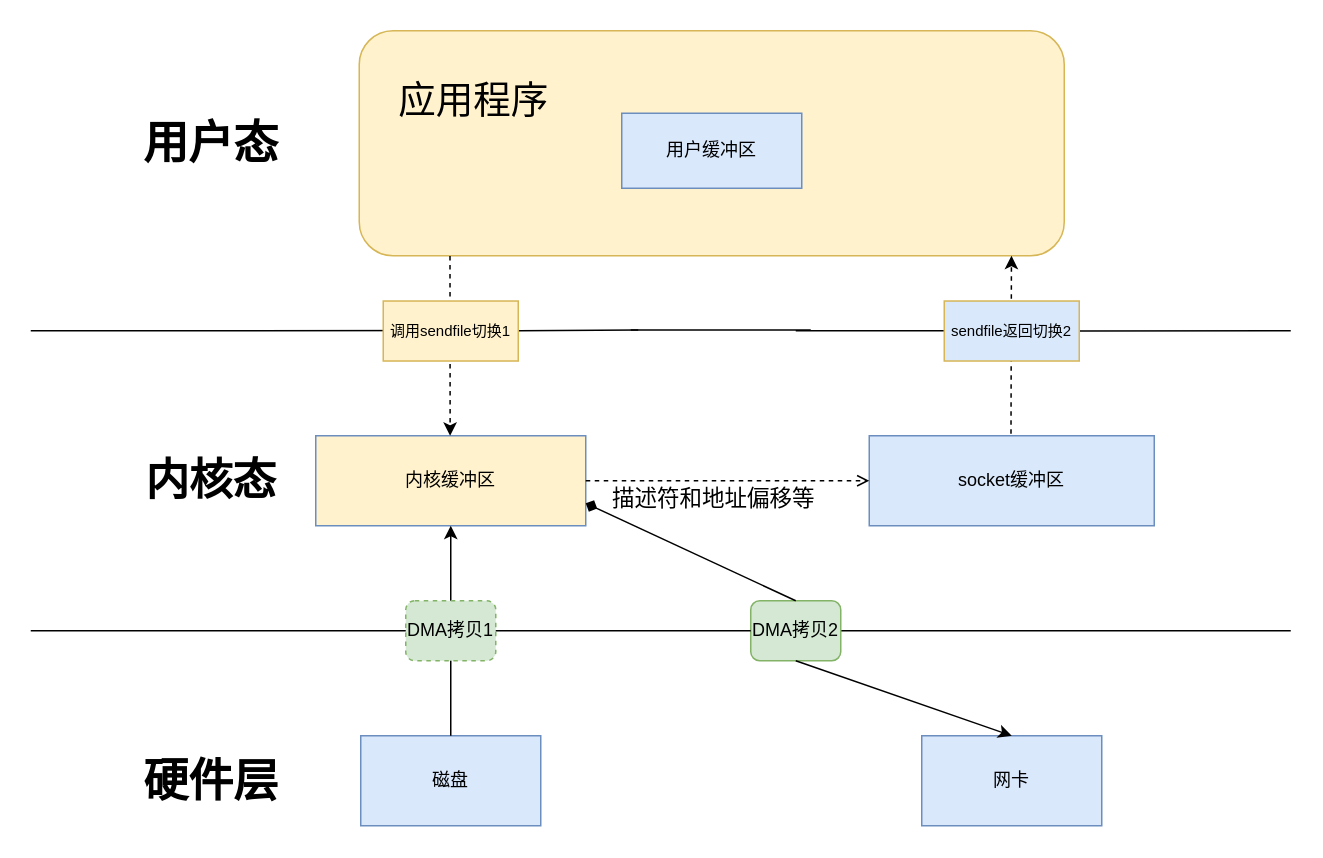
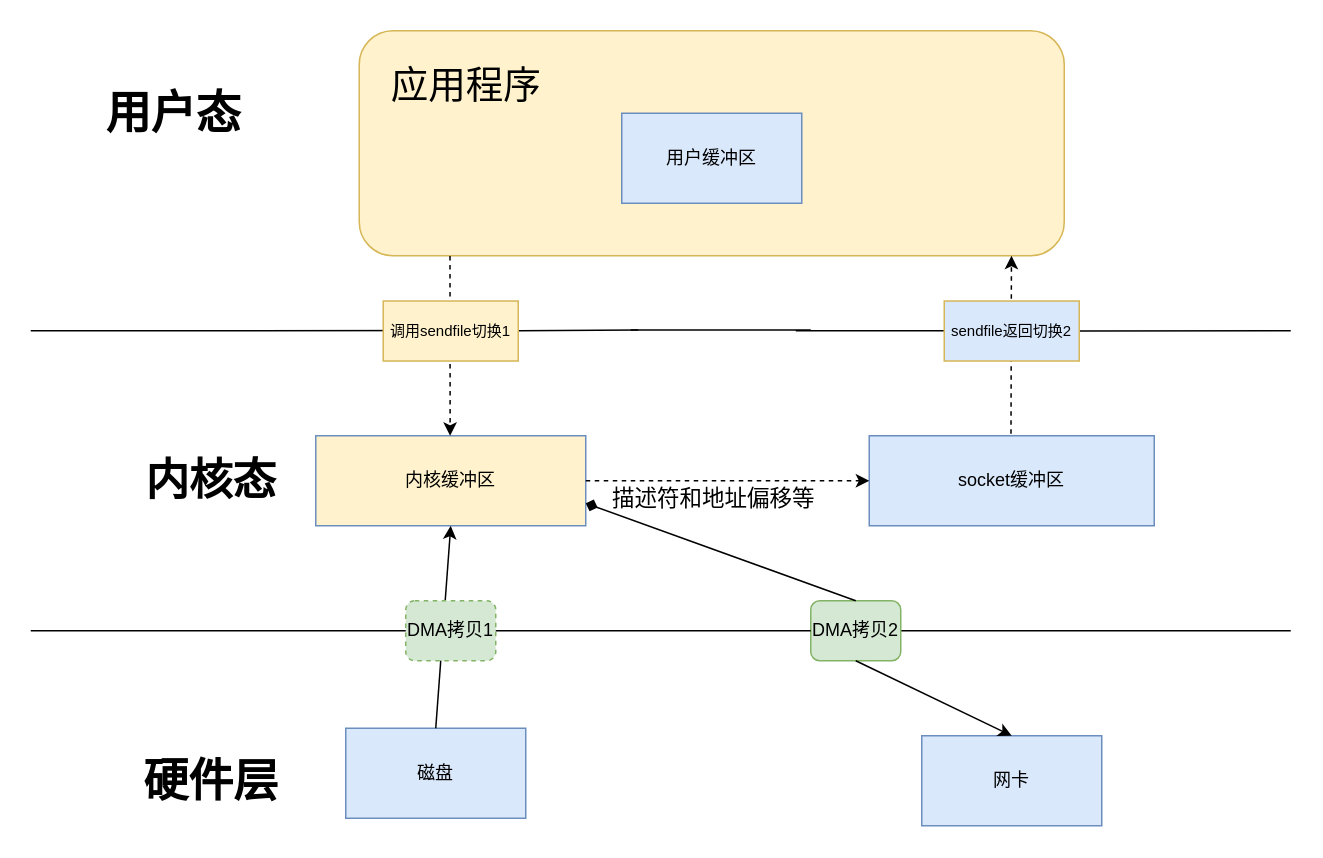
(473, 98) -> (466, 83)
(211, 143) -> (173, 113)
(712, 151) -> (712, 158)
(861, 481) -> (858, 481)
(796, 631) -> (856, 631)
(451, 781) -> (436, 773)
